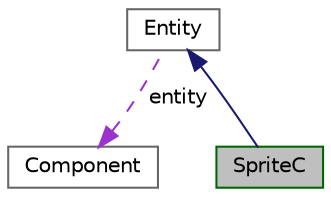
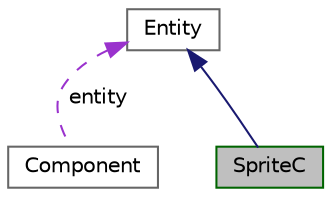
(140, 92) -> (62, 89)
